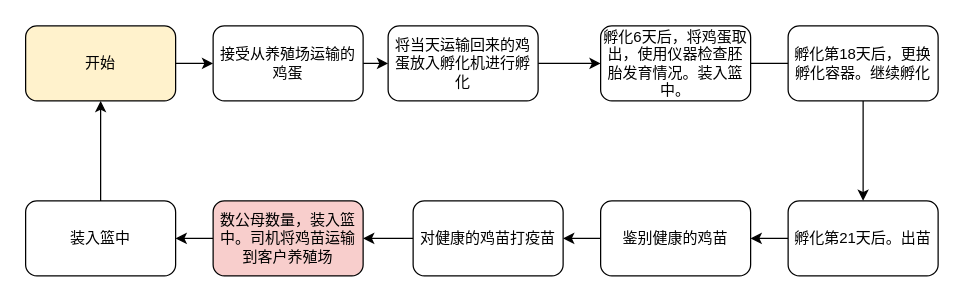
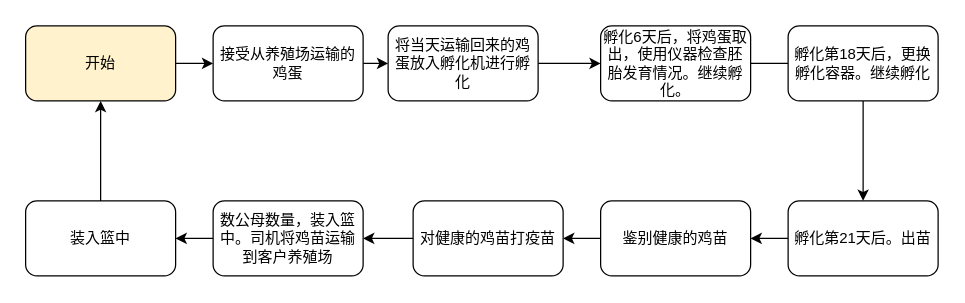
(676, 63) -> (676, 63)
(288, 238) -> (288, 238)
